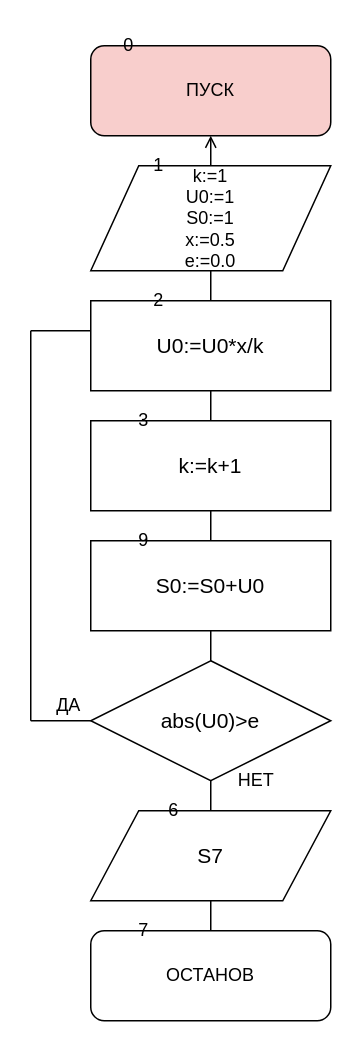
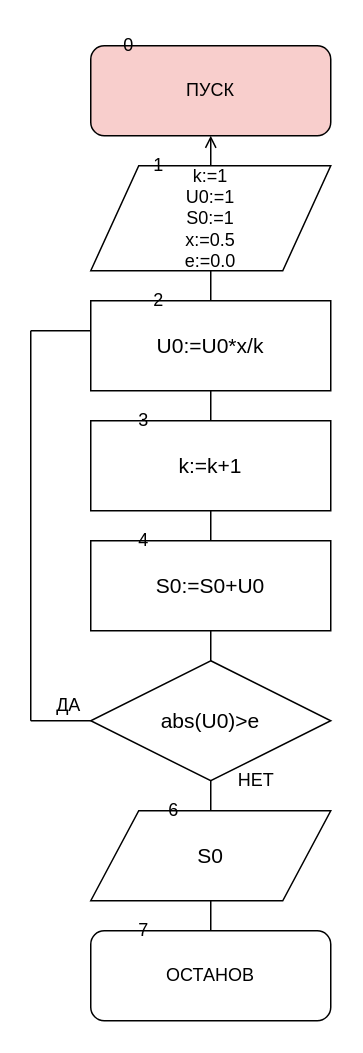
(144, 541) -> (144, 541)
(211, 856) -> (211, 856)
